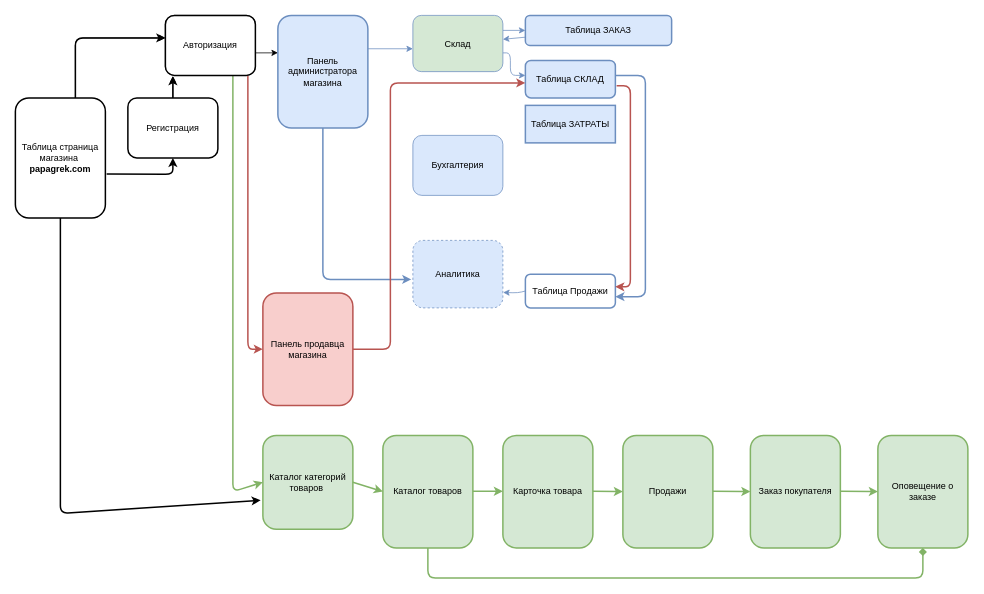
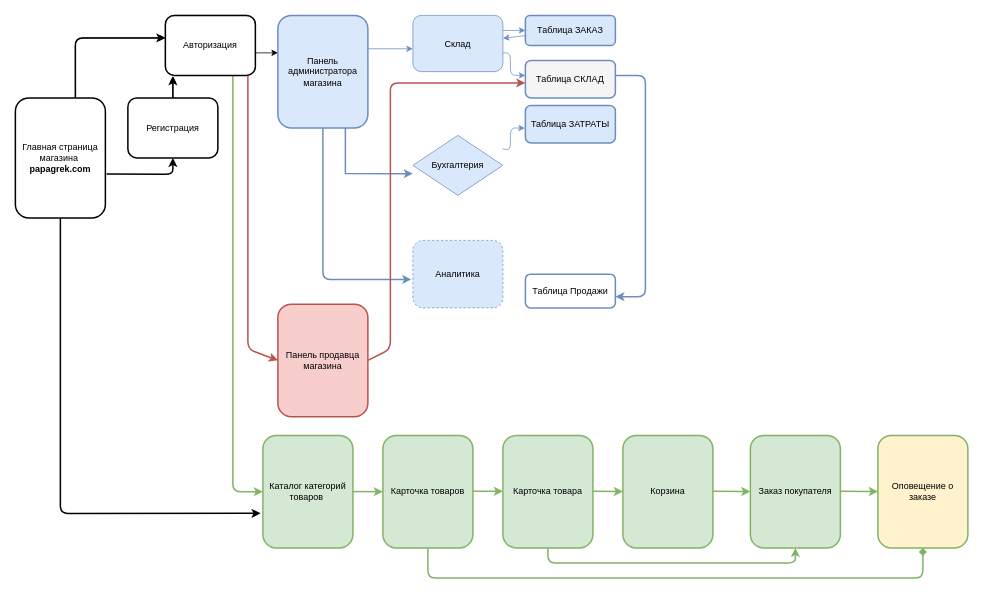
(599, 30) -> (570, 30)
(458, 44) -> (458, 44)
(570, 79) -> (570, 79)
(570, 124) -> (570, 124)
none -> (510, 139)
(60, 158) -> (60, 158)
(458, 165) -> (458, 165)
none -> (353, 174)
(630, 185) -> none
(518, 293) -> none
(308, 349) -> (323, 360)
(308, 482) -> (308, 492)
(428, 492) -> (428, 492)
(668, 492) -> (668, 492)
(923, 492) -> (923, 492)
none -> (670, 563)
